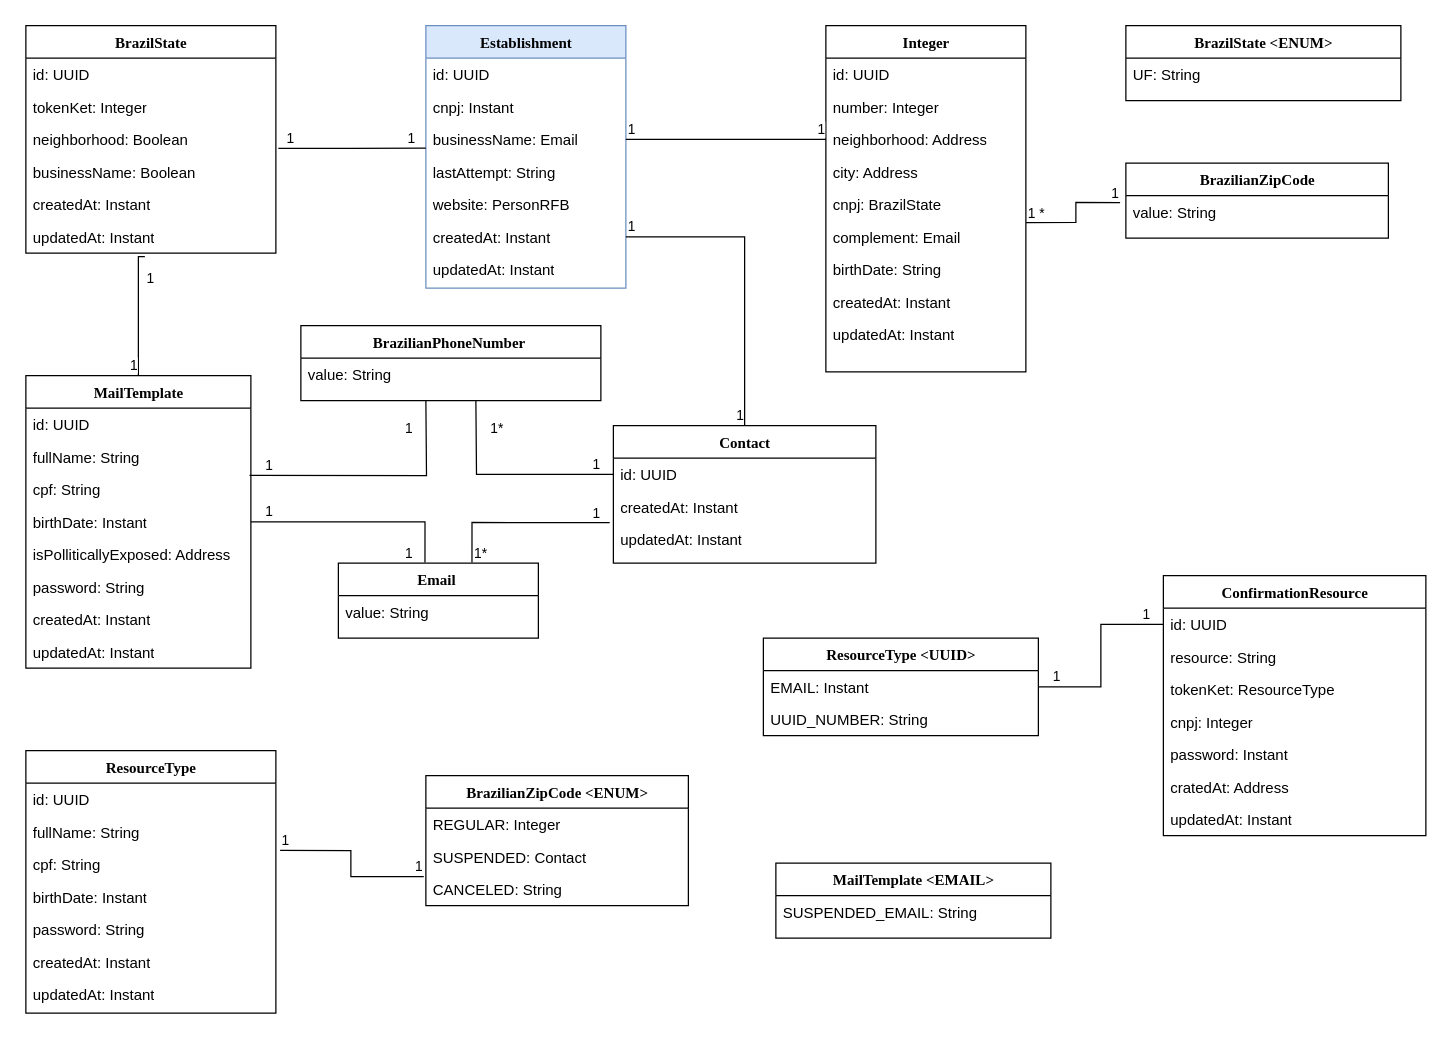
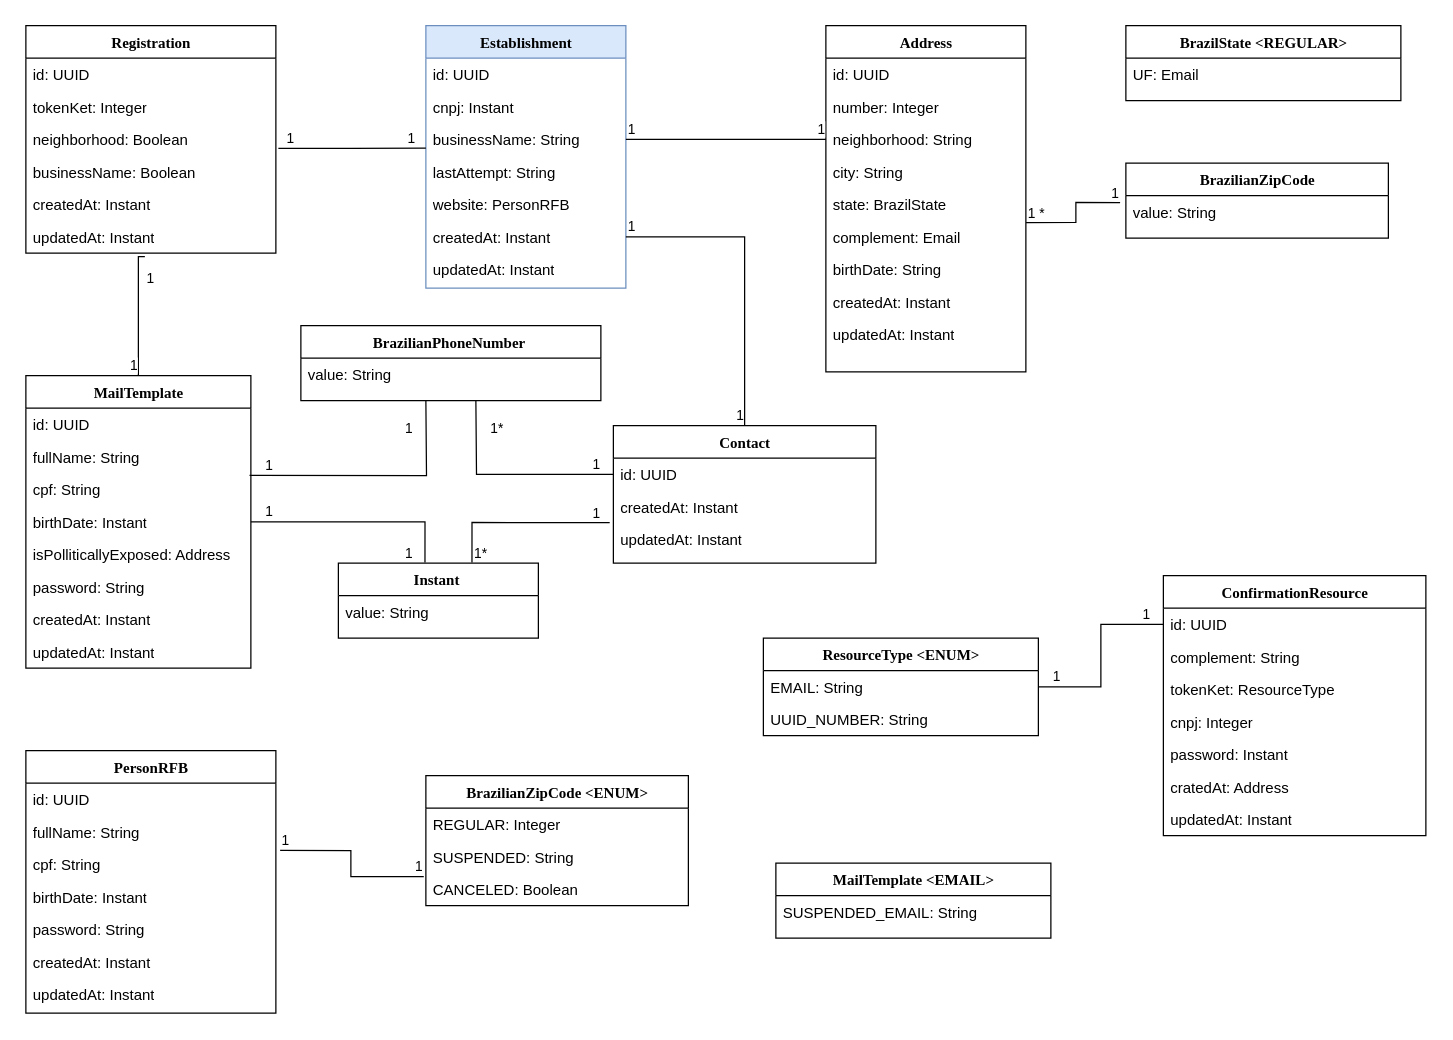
(151, 43) -> (151, 43)
(926, 43) -> (926, 43)
(1264, 43) -> (1264, 43)
(1169, 76) -> (1163, 76)
(503, 141) -> (509, 141)
(915, 141) -> (909, 141)
(882, 173) -> (876, 173)
(897, 206) -> (901, 206)
(439, 581) -> (439, 581)
(901, 656) -> (901, 656)
(1232, 658) -> (1238, 658)
(826, 688) -> (819, 688)
(151, 768) -> (151, 768)
(505, 858) -> (499, 858)
(494, 891) -> (499, 891)
